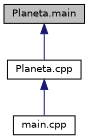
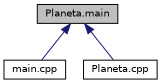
(44, 103) -> (53, 46)
